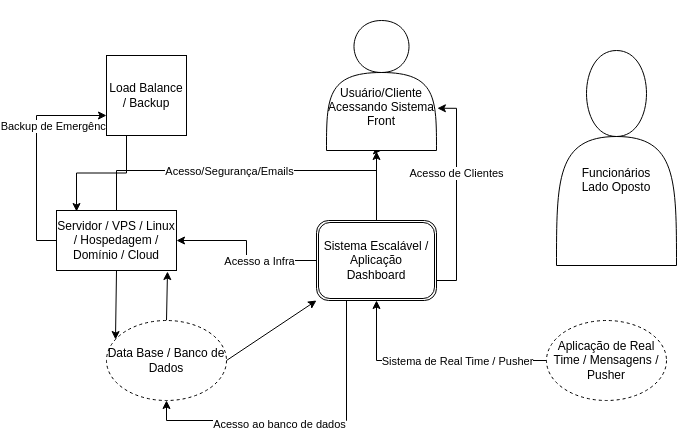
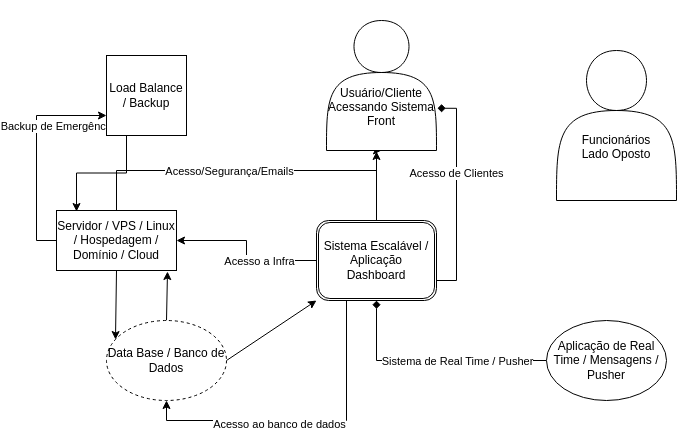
(445, 108) -> (446, 108)
(617, 158) -> (617, 126)
(377, 308) -> (377, 309)
(607, 361) -> (607, 361)
